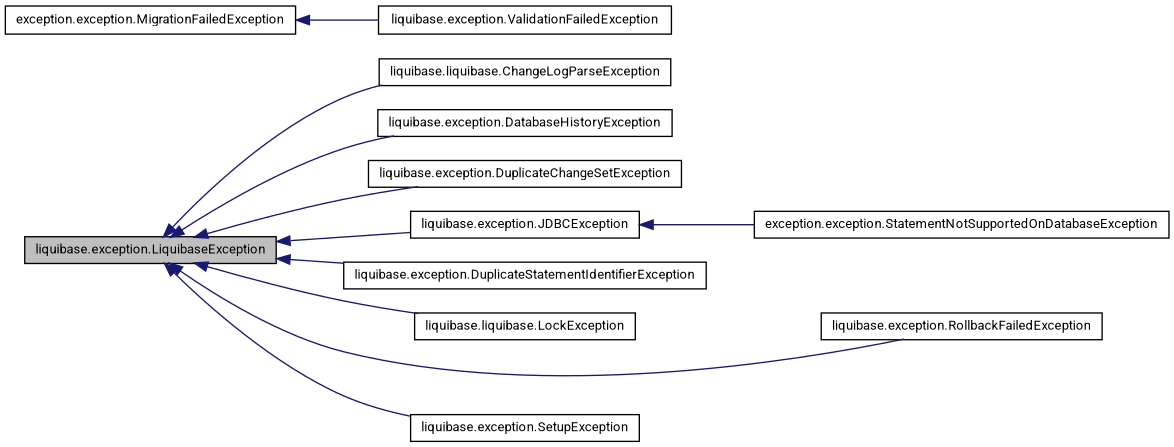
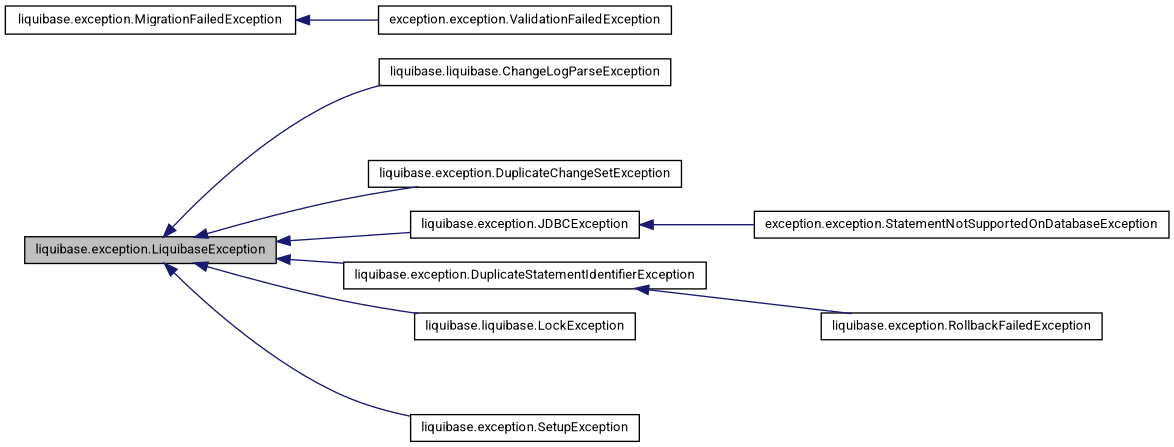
(150, 20) -> (150, 20)
(525, 20) -> (525, 20)
(525, 123) -> none
(533, 375) -> (750, 302)
